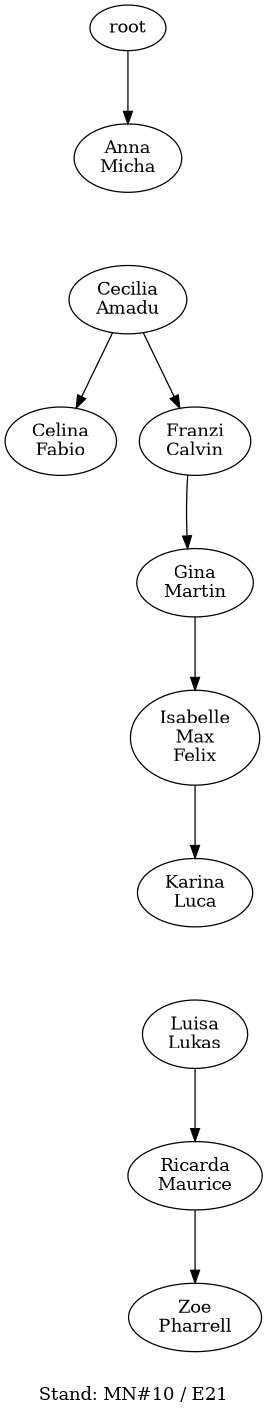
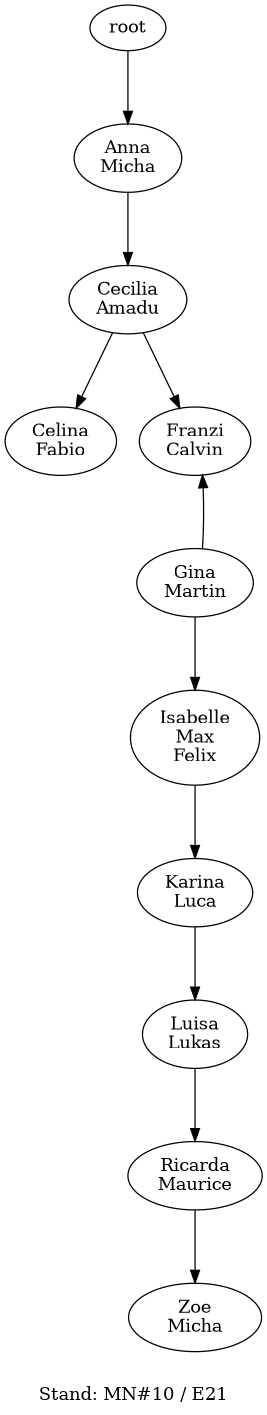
none -> (128, 222)
(187, 505) -> (204, 518)
none -> (195, 957)
(195, 1317) -> (195, 1317)
